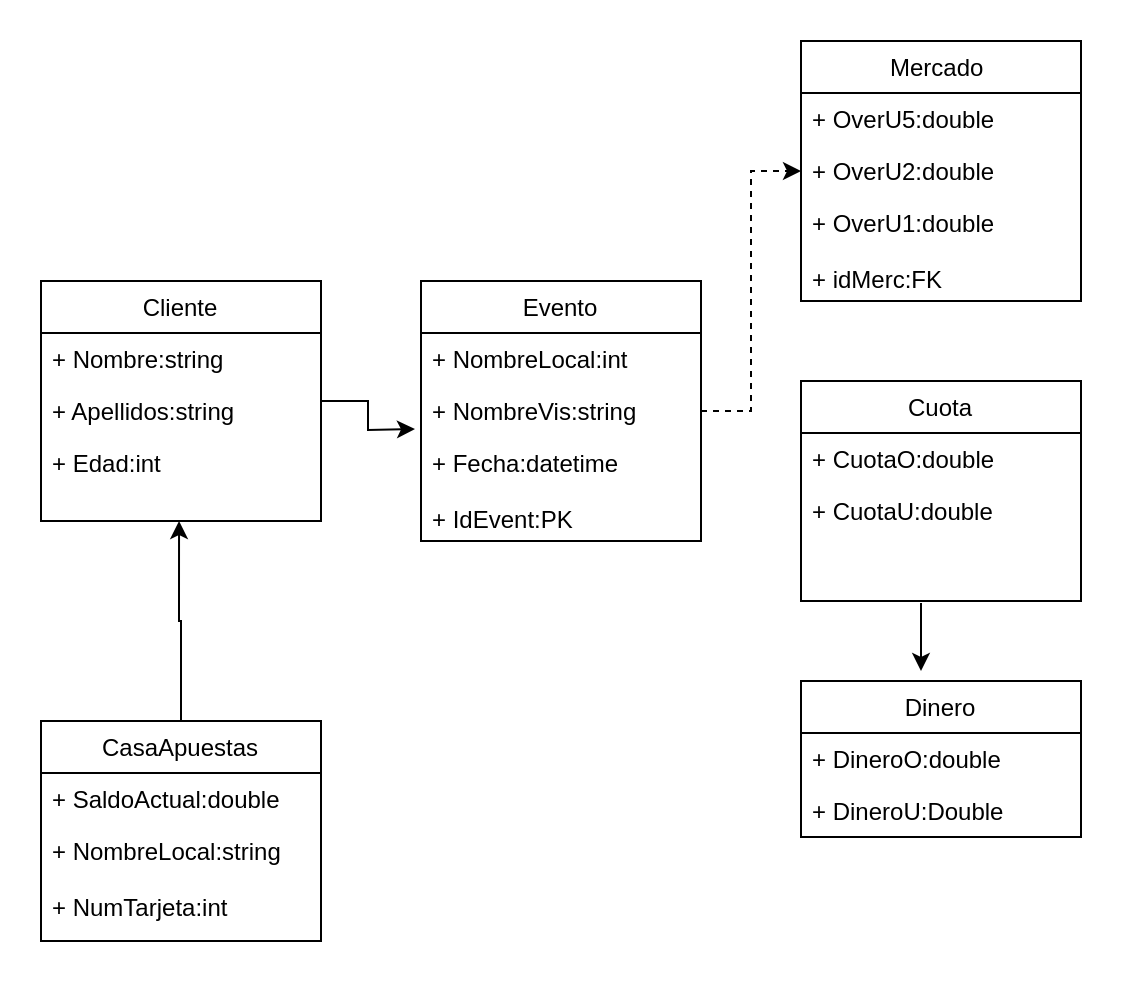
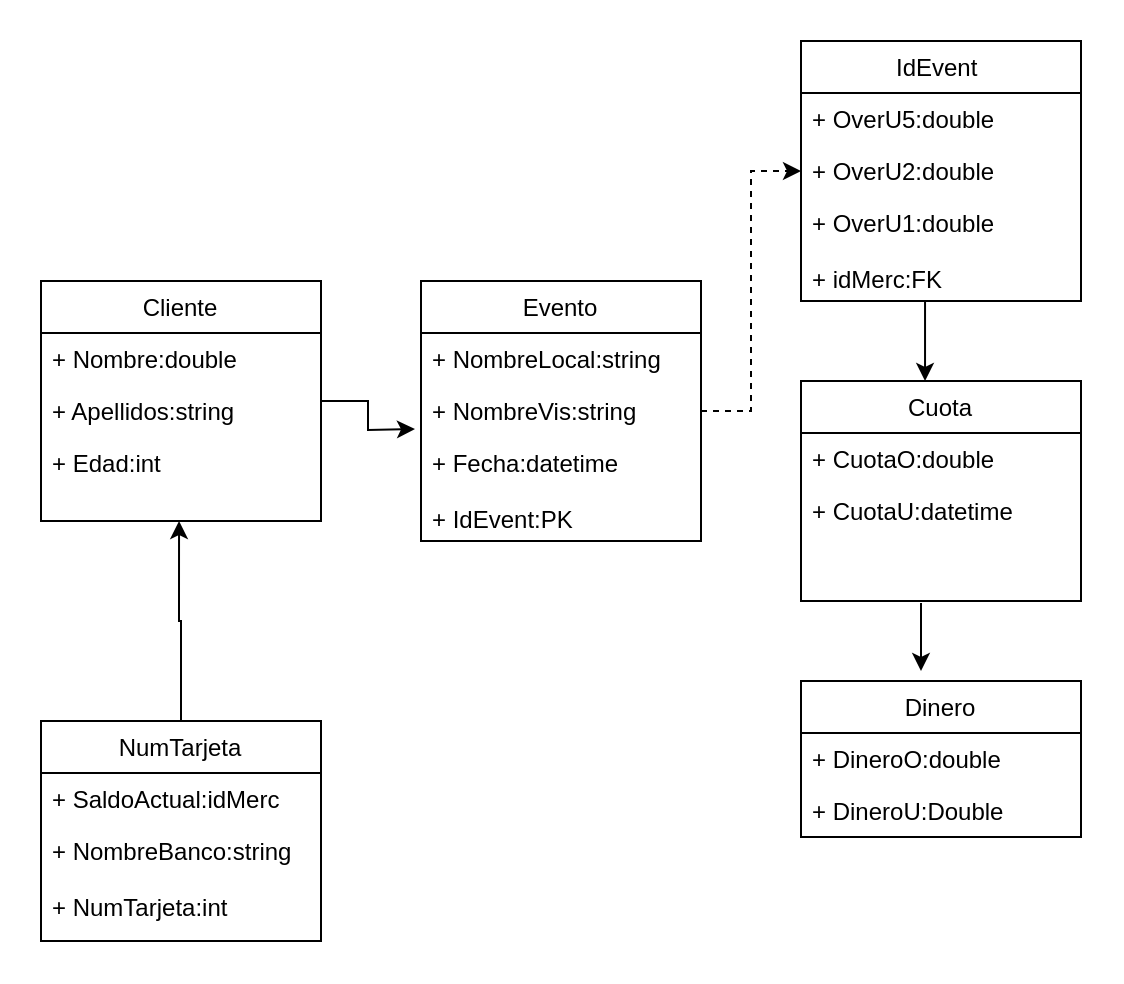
(940, 68) -> (940, 68)
none -> (925, 334)
(143, 360) -> (143, 360)
(534, 360) -> (554, 360)
(903, 512) -> (917, 512)
(180, 748) -> (180, 748)
(171, 800) -> (171, 800)
(174, 852) -> (177, 852)
